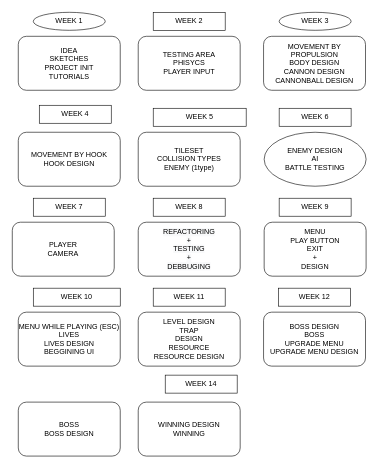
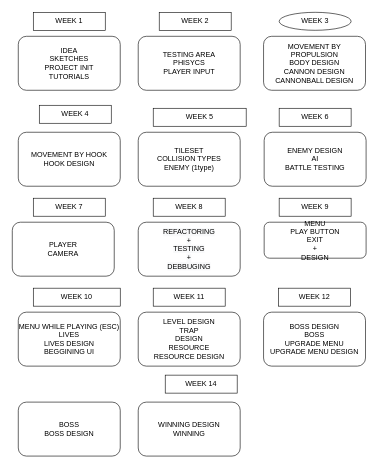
(69, 21) -> (69, 21)
(189, 21) -> (195, 21)
(315, 159) -> (315, 159)
(315, 249) -> (315, 240)
